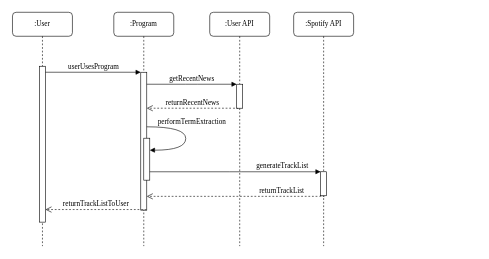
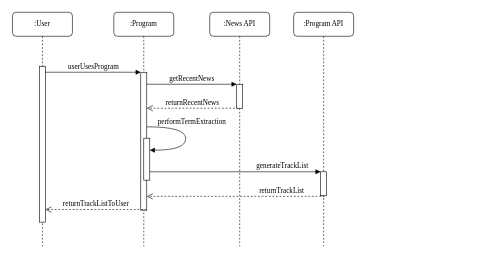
(240, 24) -> (240, 24)
(324, 24) -> (324, 24)
